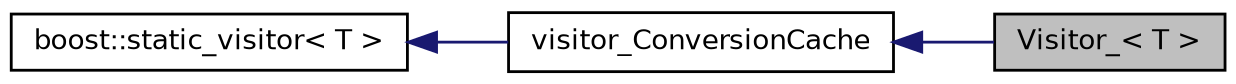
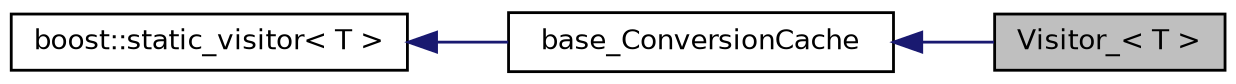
(701, 42) -> (701, 42)
